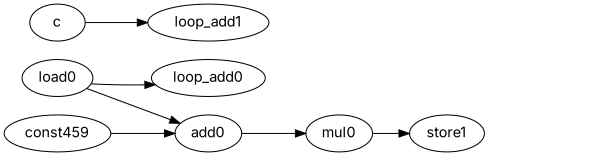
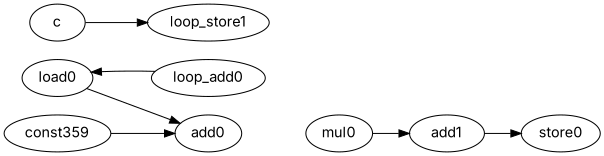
(208, 23) -> (208, 23)
(118, 85) -> (128, 71)
(57, 133) -> (57, 133)
(269, 133) -> none
(447, 133) -> (447, 133)
none -> (561, 133)
